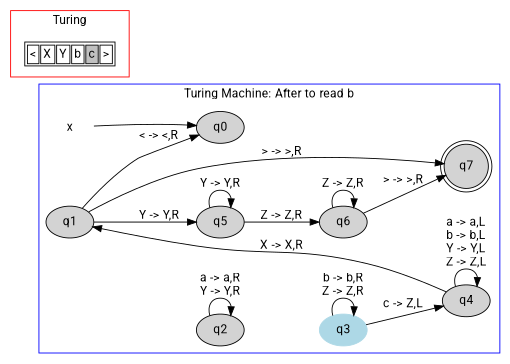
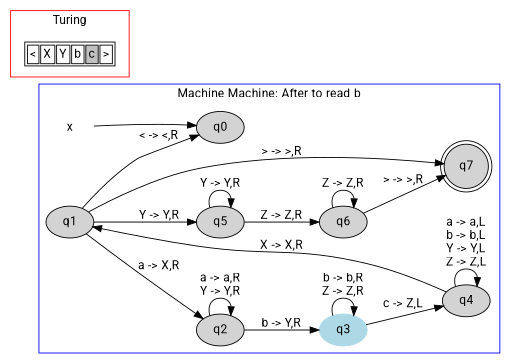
(269, 94) -> (269, 94)
none -> (141, 274)
none -> (277, 330)
